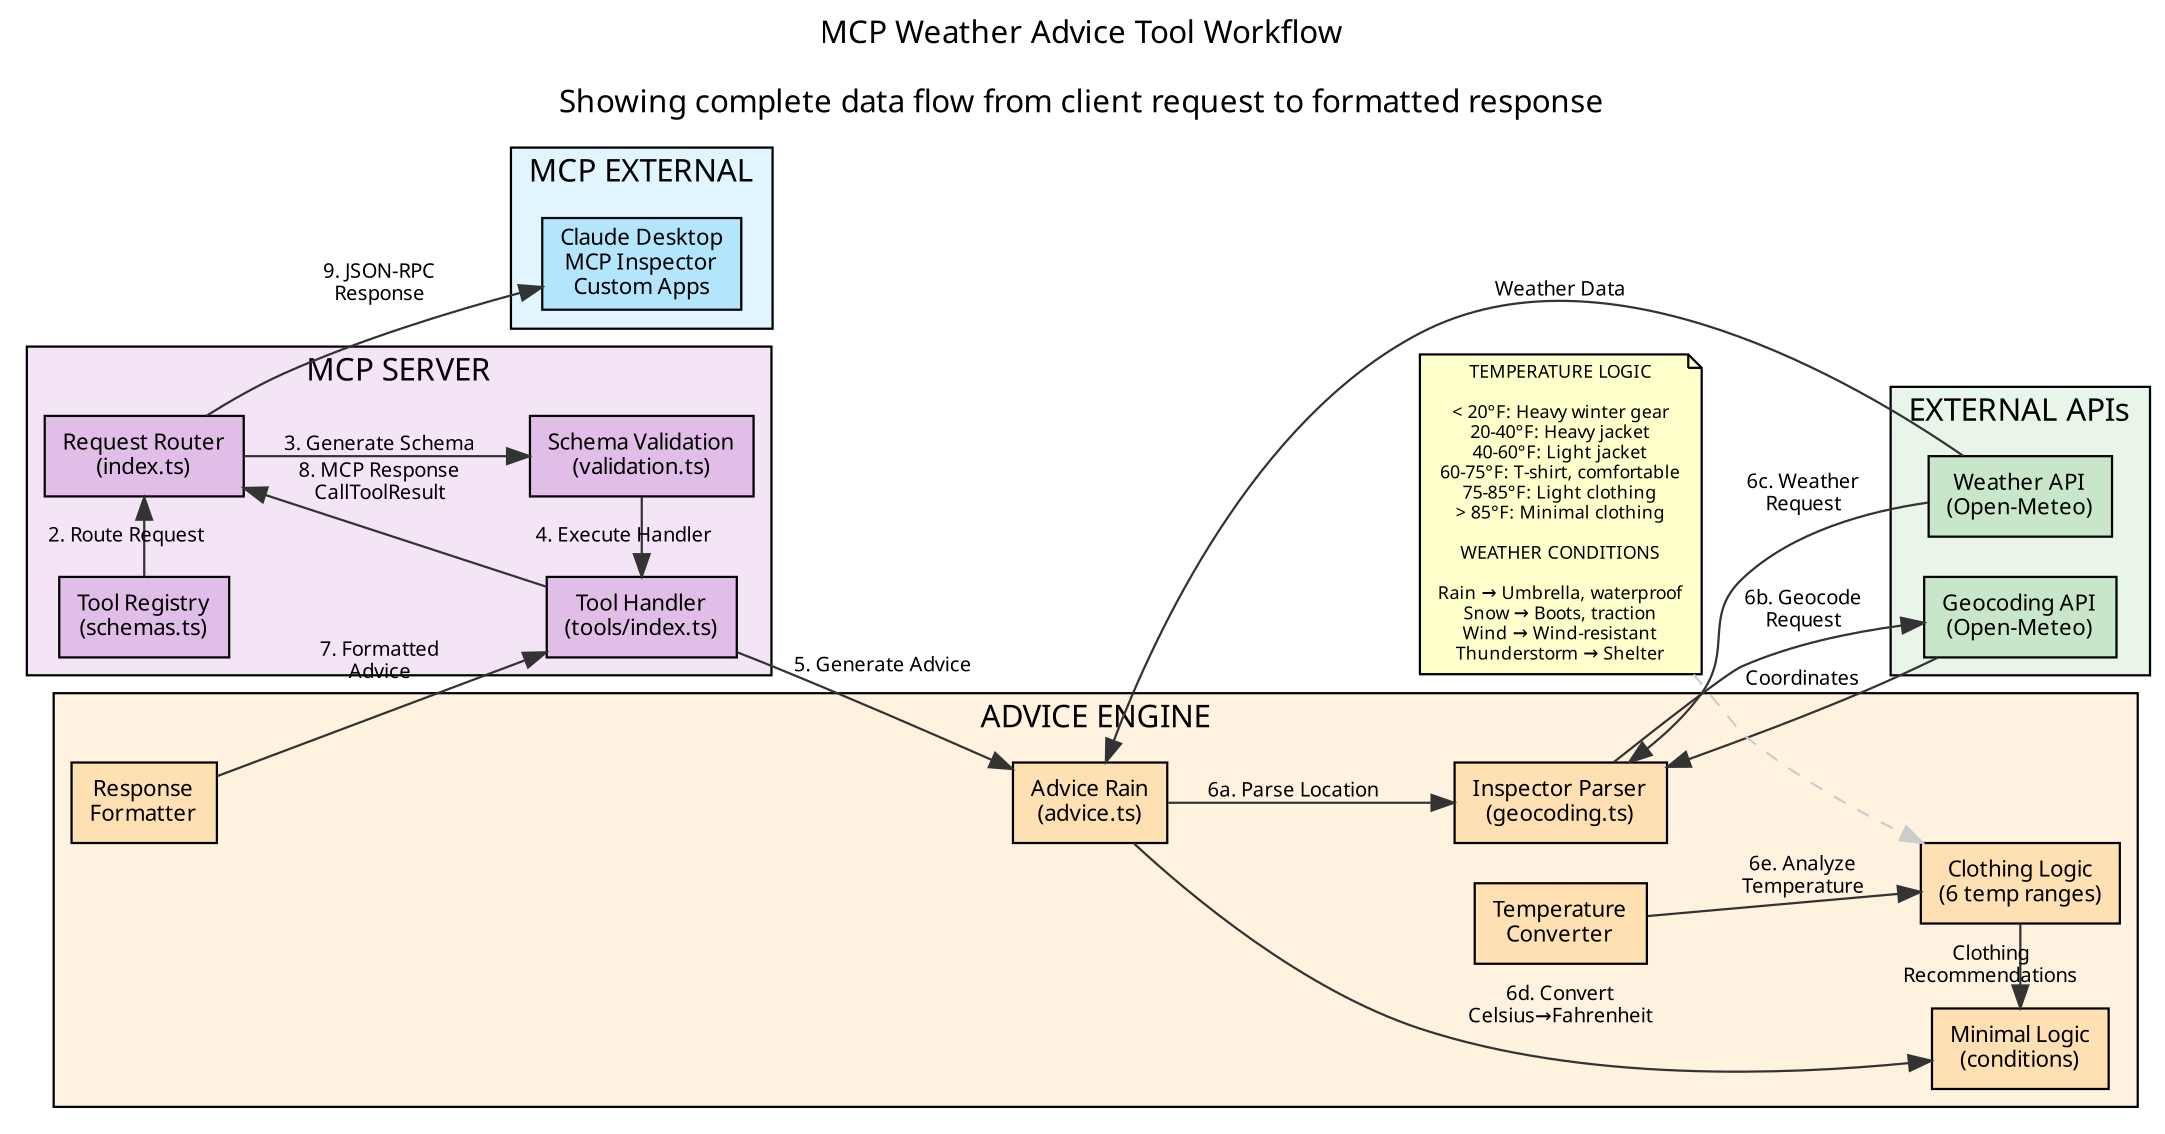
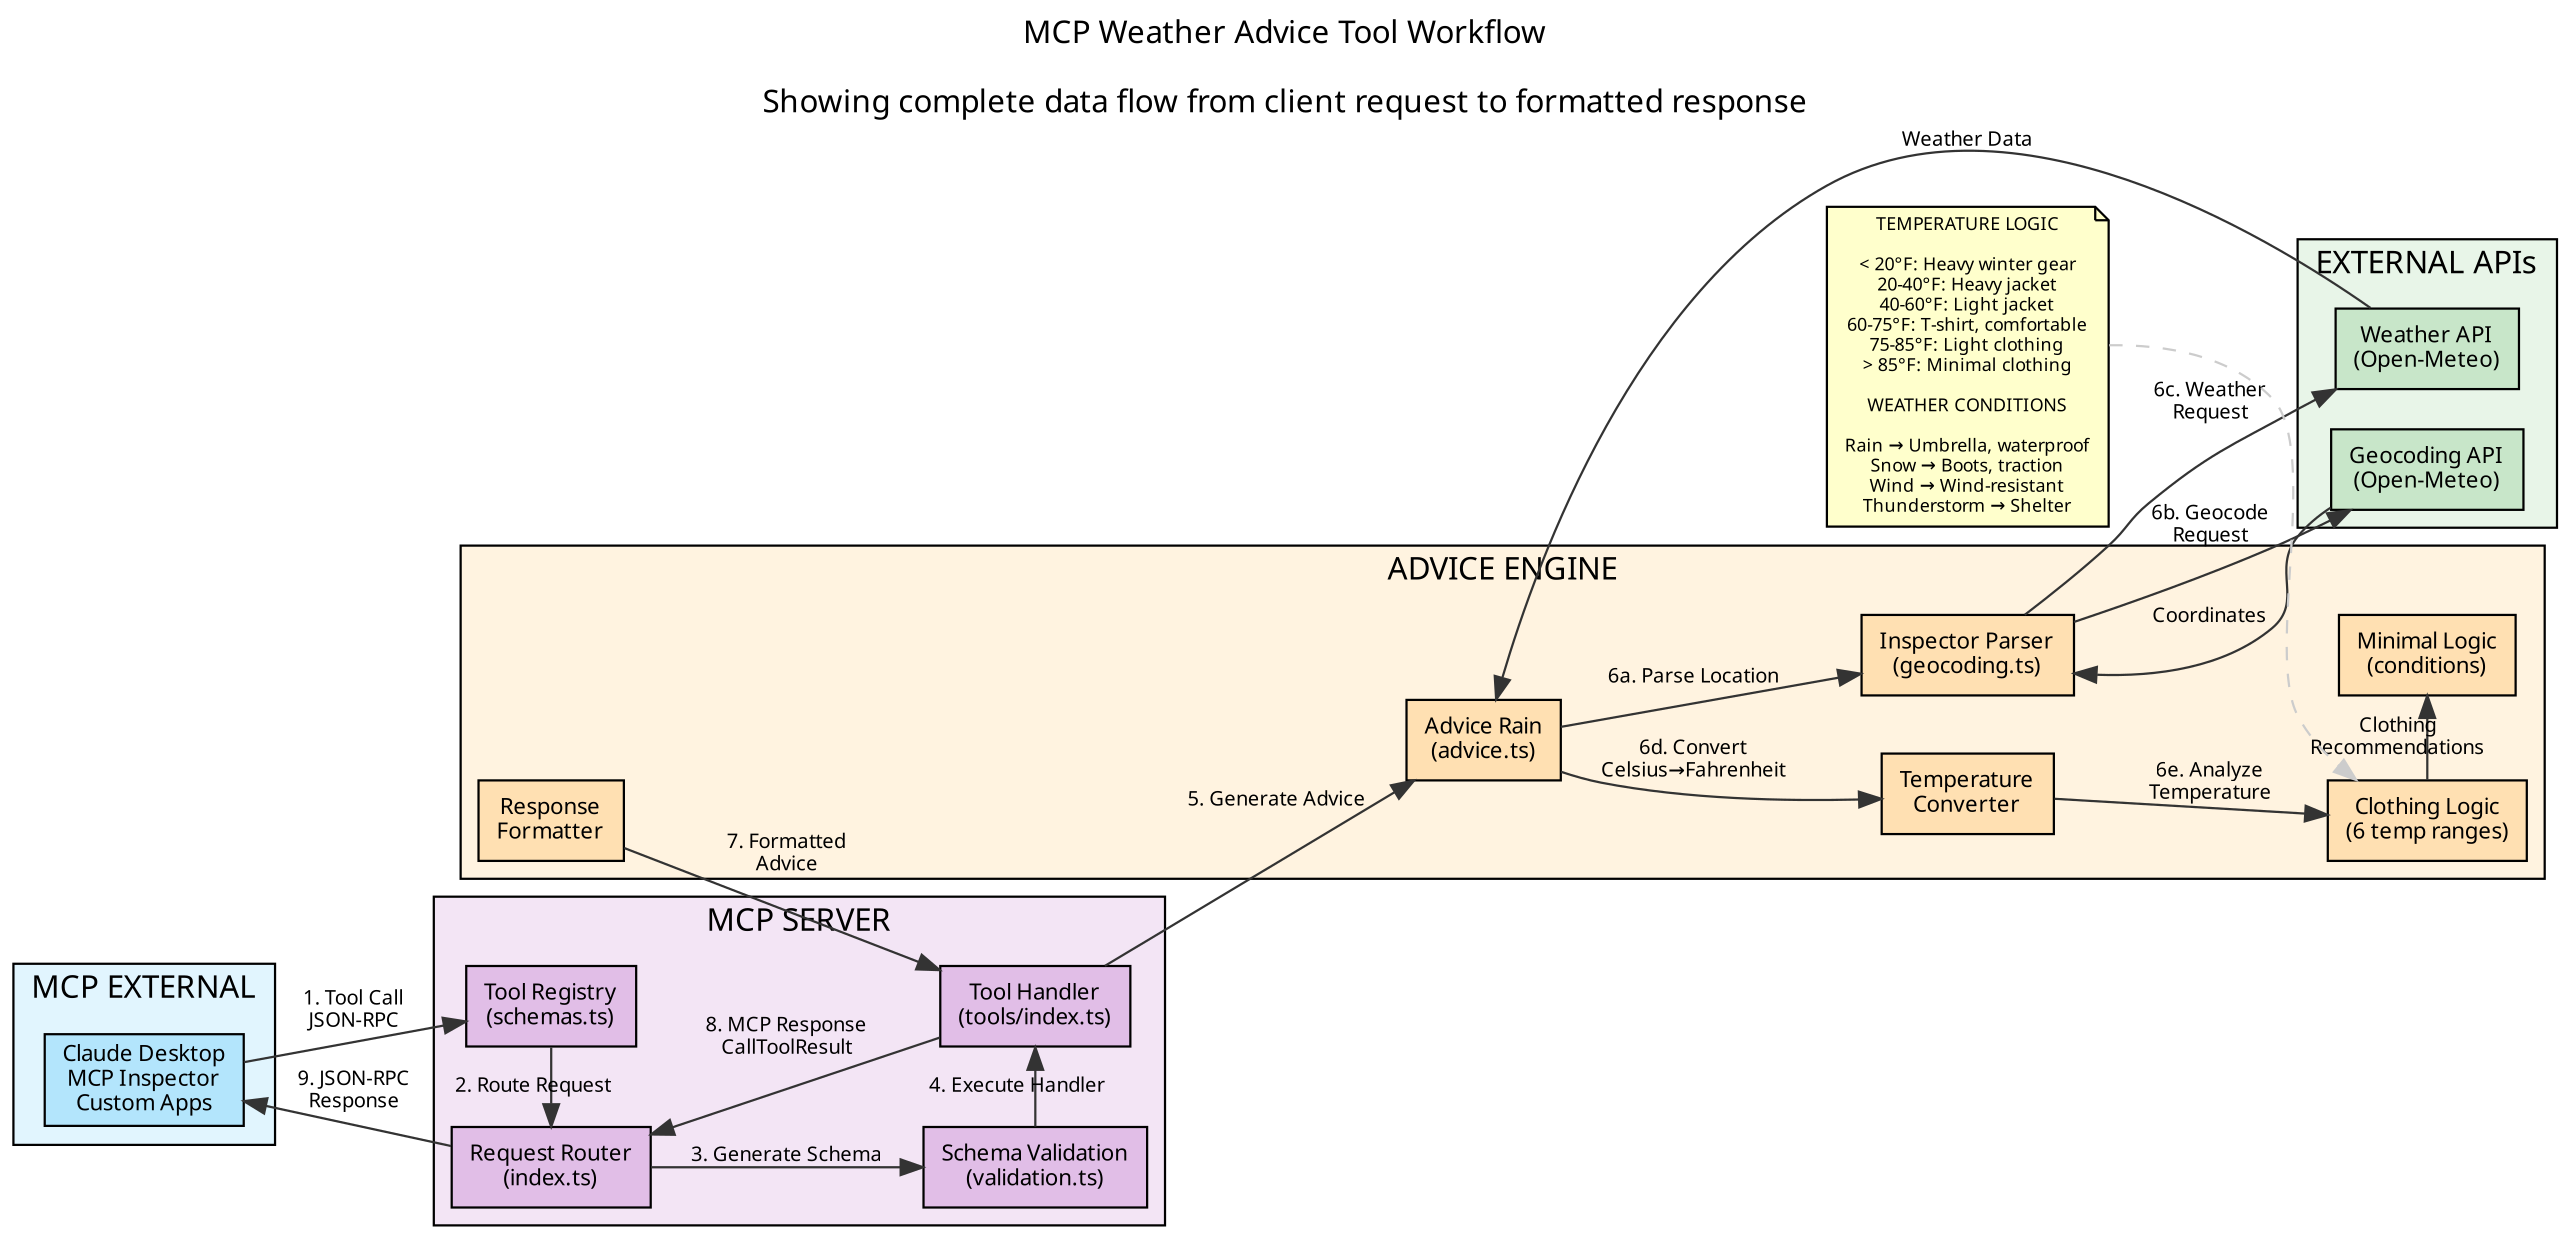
(1743, 578) -> (2161, 494)
none -> (344, 1044)
(1492, 1048) -> (1709, 796)
